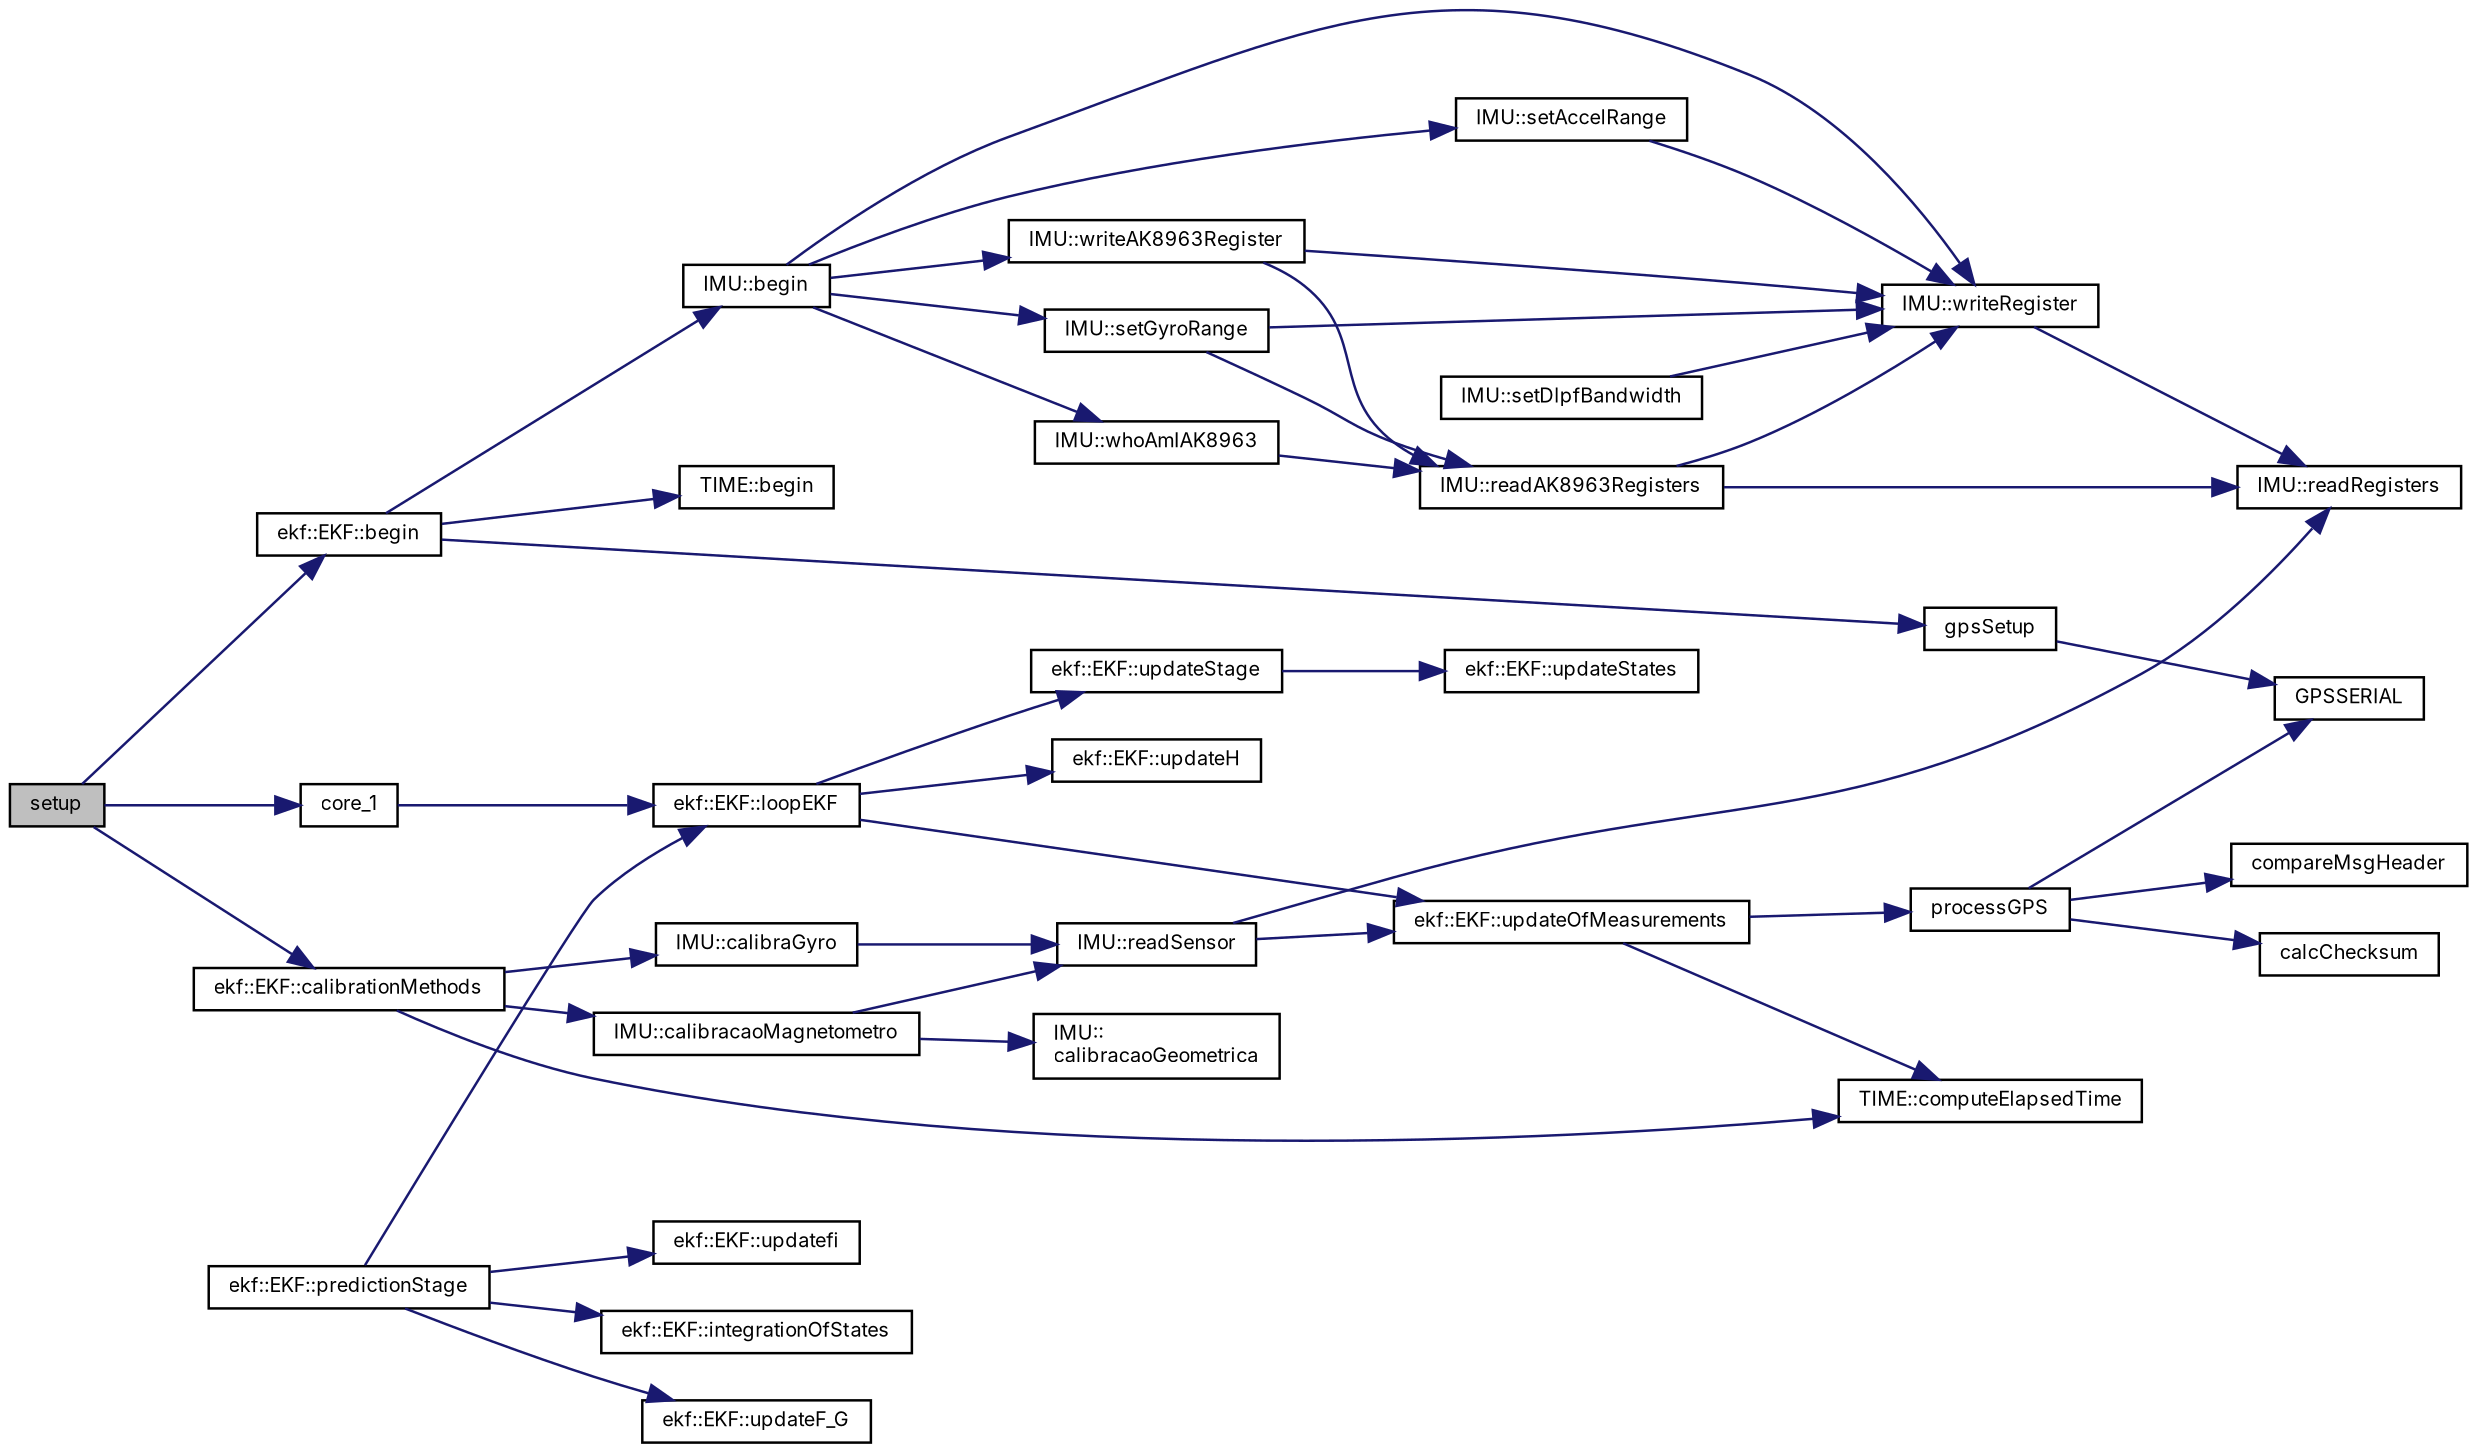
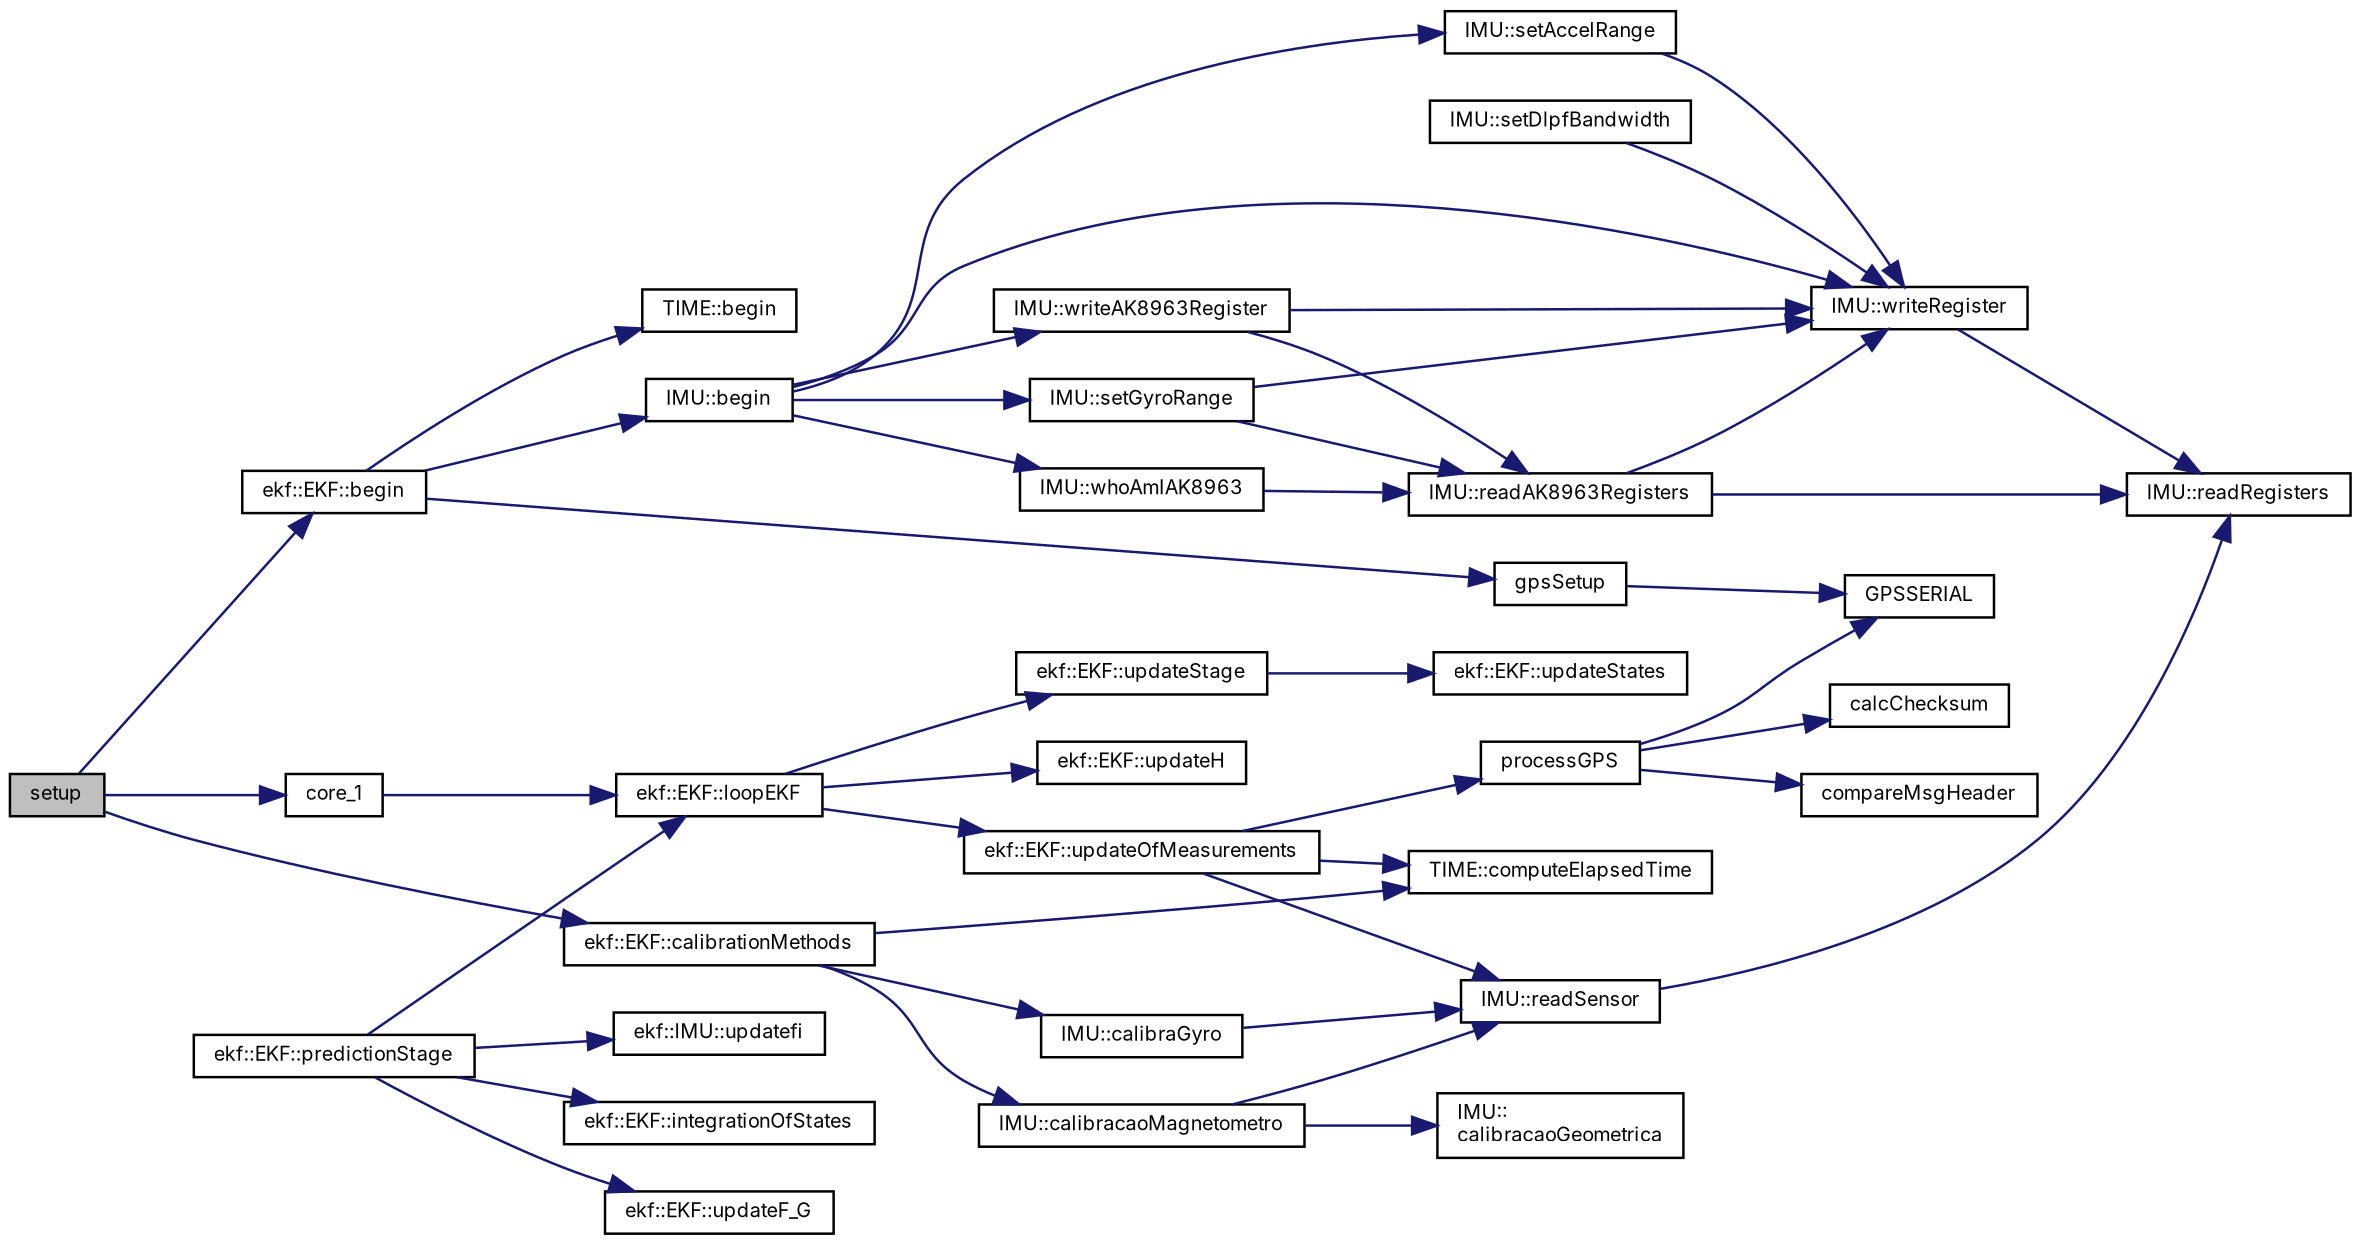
(1312, 936) -> (1339, 923)
(757, 1243) -> (719, 1034)
